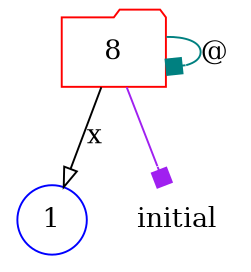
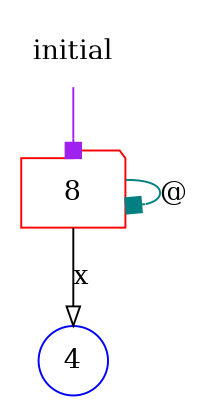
(142, 127) -> (73, 113)
(52, 220) -> (73, 361)
